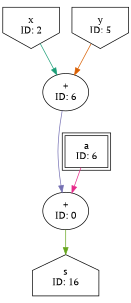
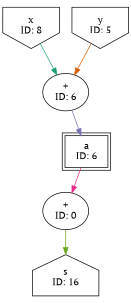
(31, 26) -> (31, 26)
(58, 148) -> (75, 120)
